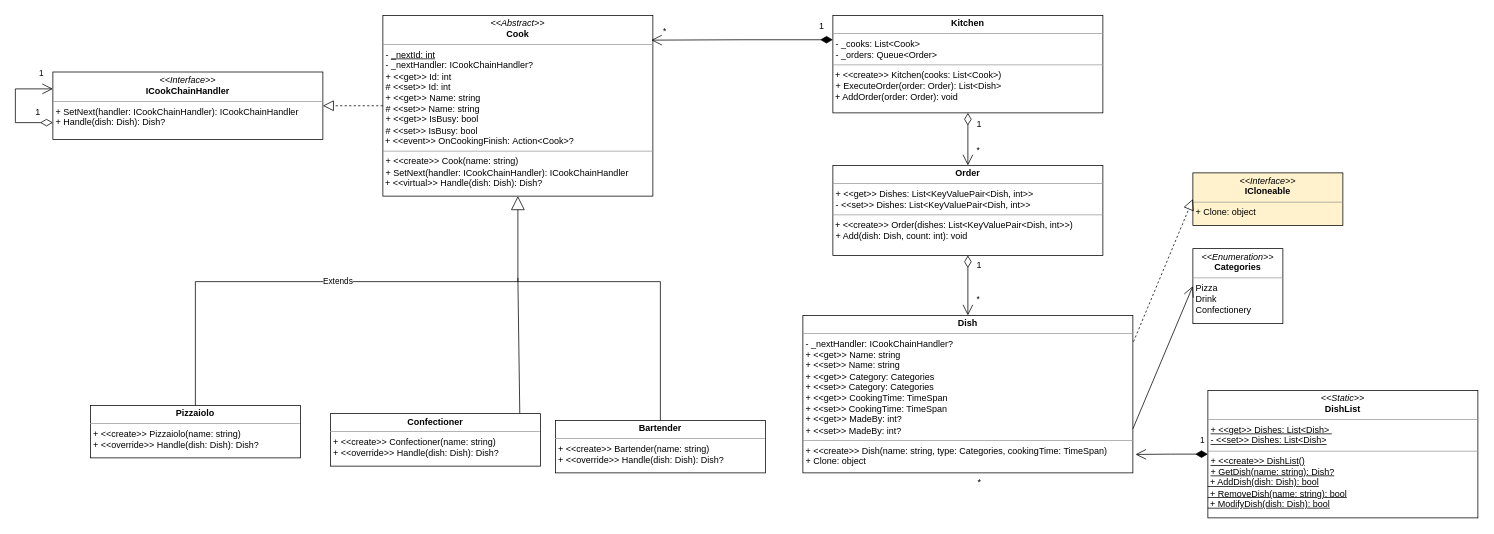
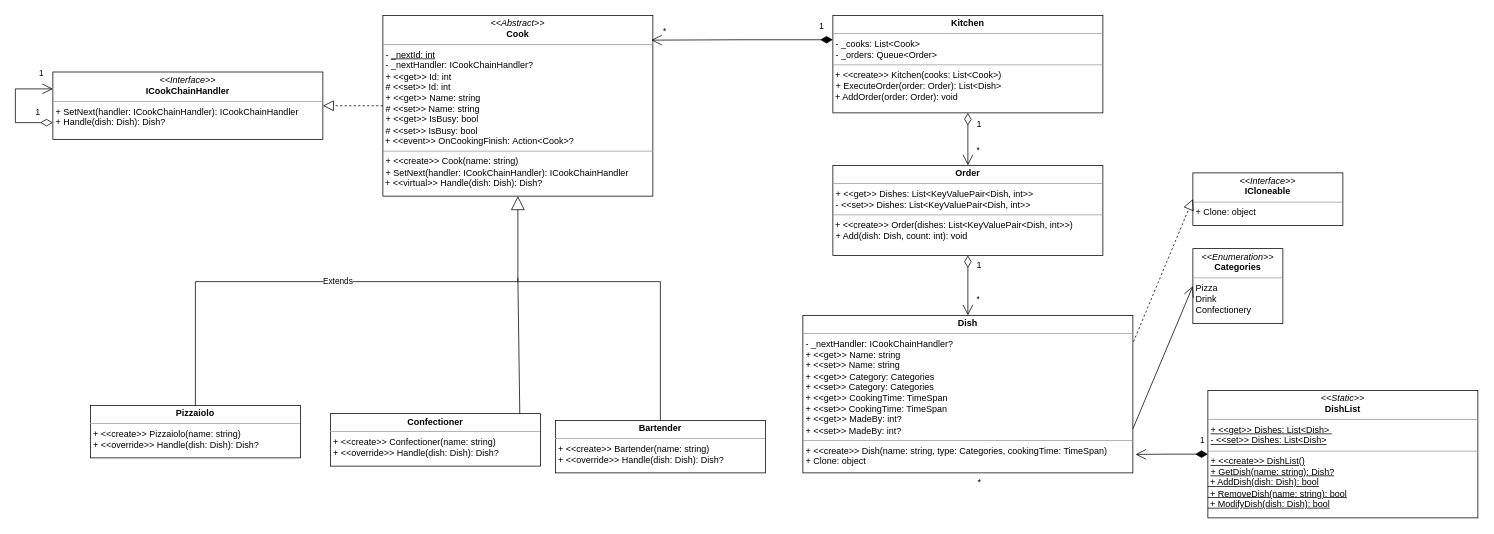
(1268, 199) -> (1268, 199)
